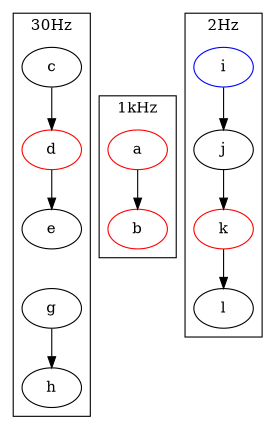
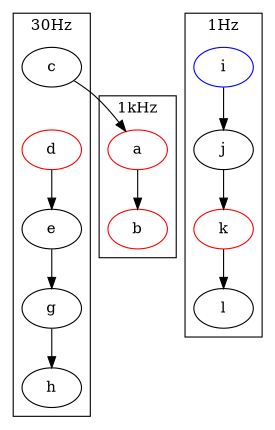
(224, 26) -> (224, 26)
(52, 103) -> (106, 107)
none -> (52, 263)
